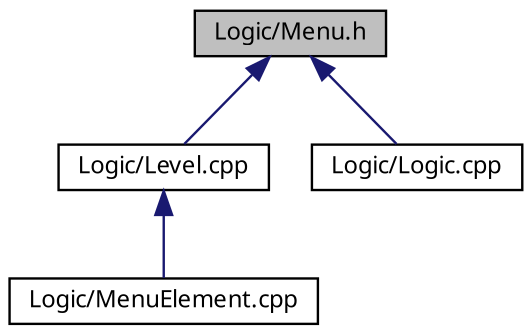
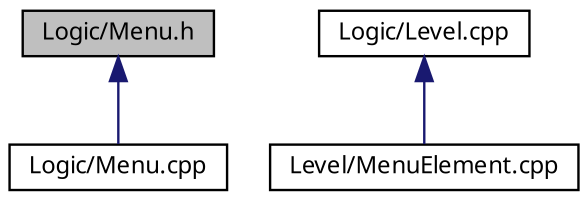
(218, 109) -> none
(417, 167) -> (118, 167)
(164, 301) -> (424, 167)
